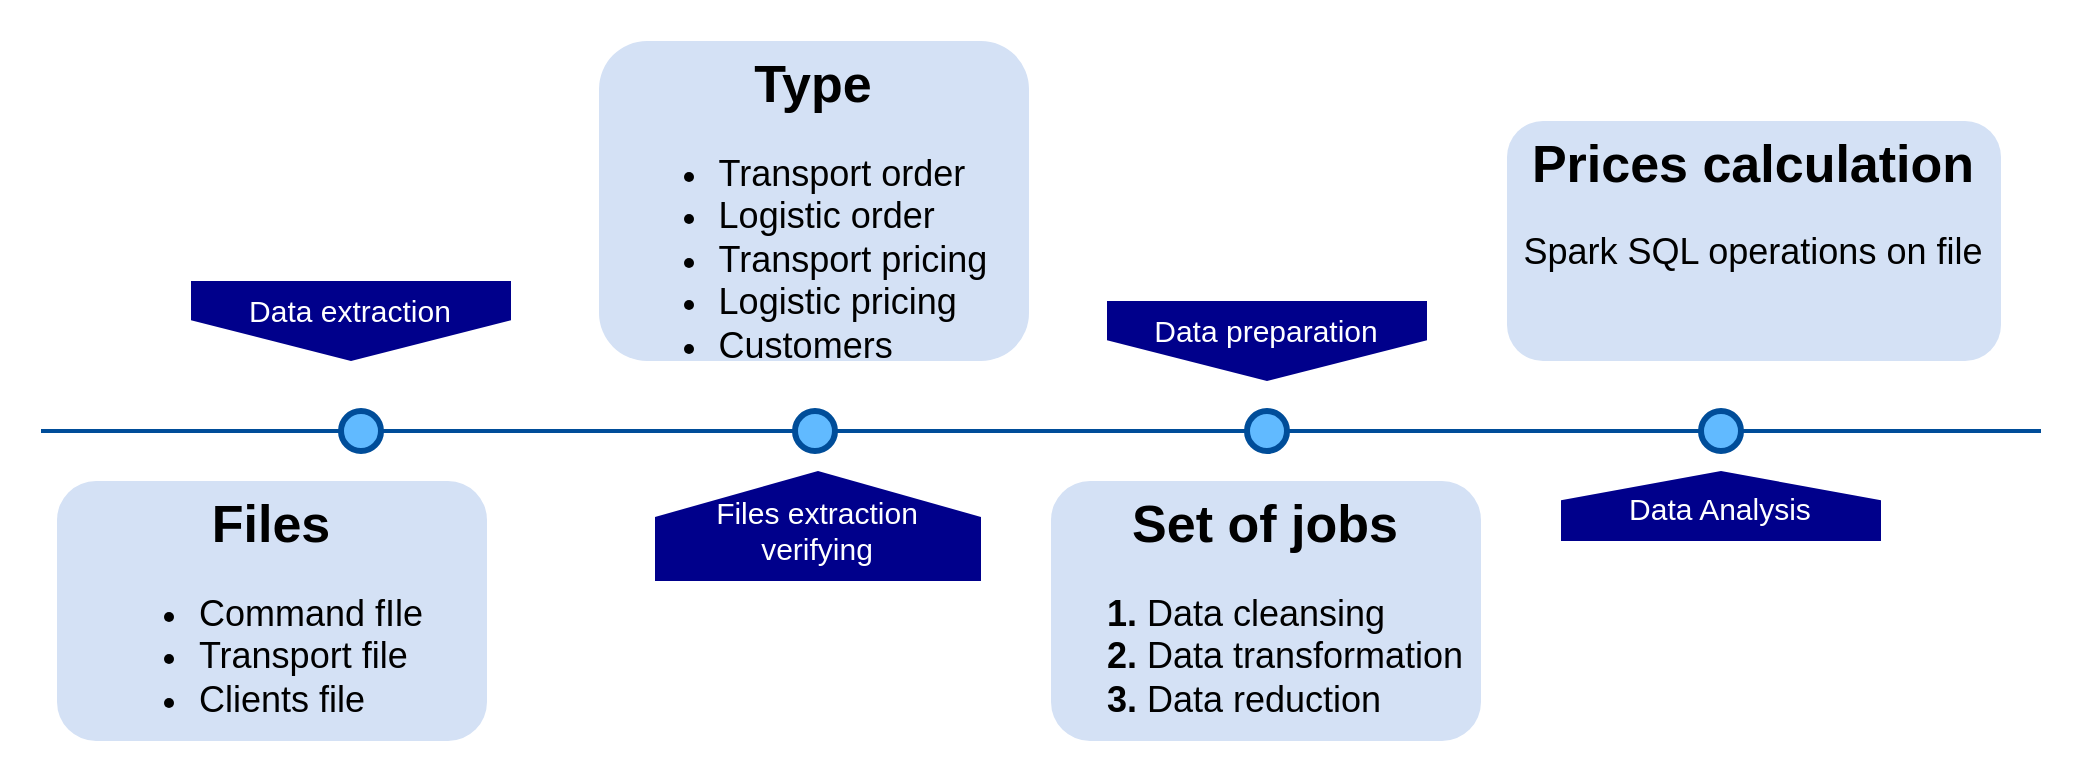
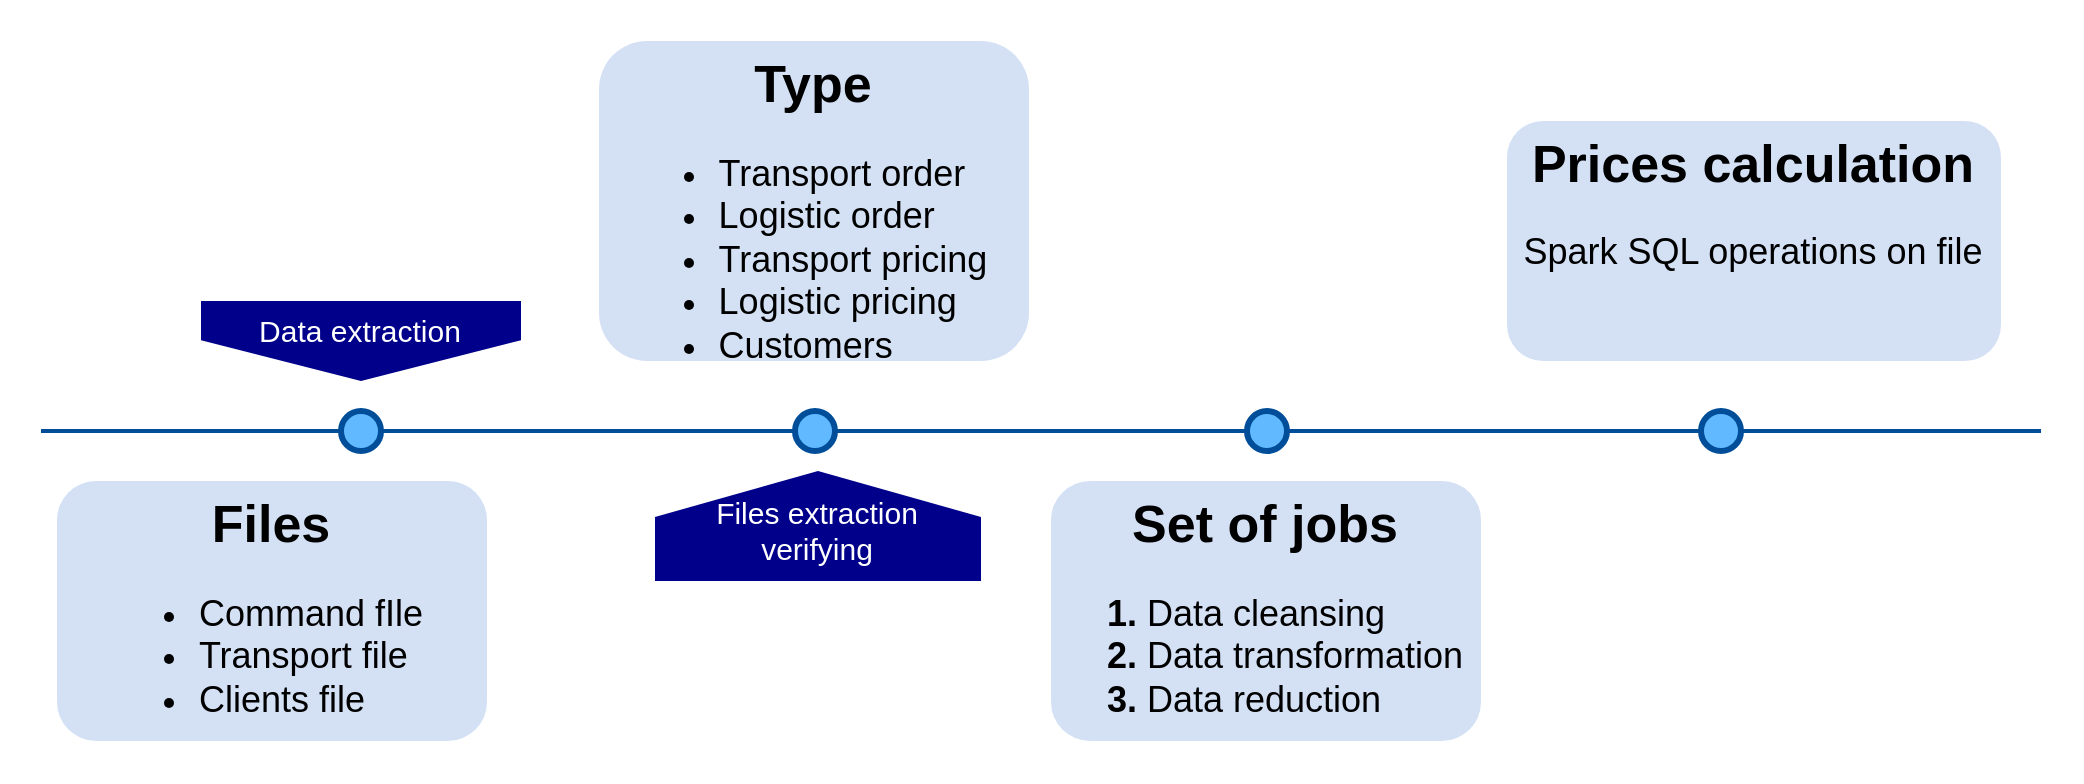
(351, 321) -> (361, 341)
(1267, 341) -> none
(1721, 506) -> none
